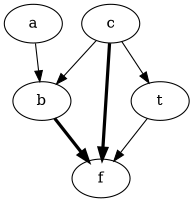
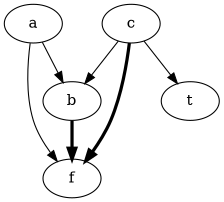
(134, 136) -> (29, 100)
